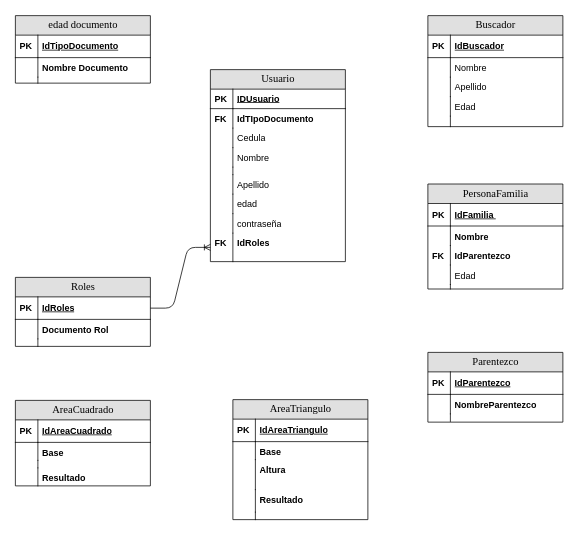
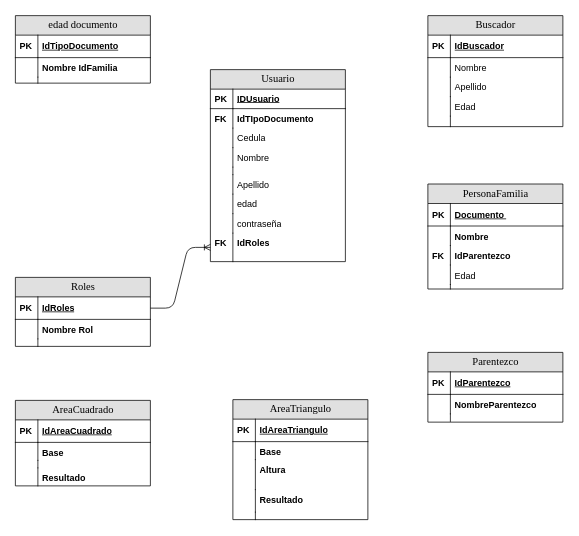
(82, 68) -> (78, 68)
(474, 215) -> (478, 215)
(73, 330) -> (65, 330)
